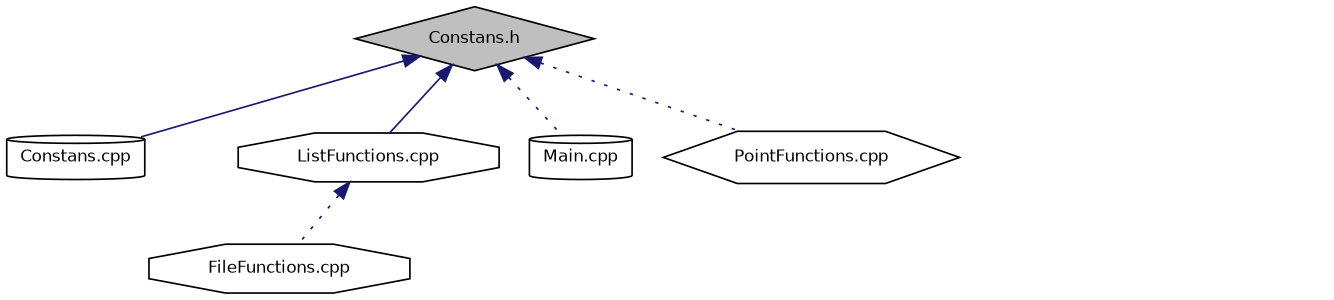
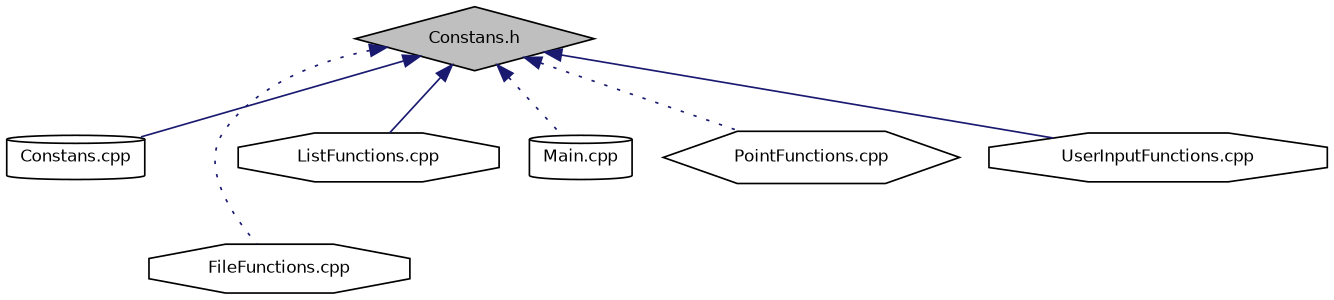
none -> (1158, 157)
(318, 220) -> (229, 125)
